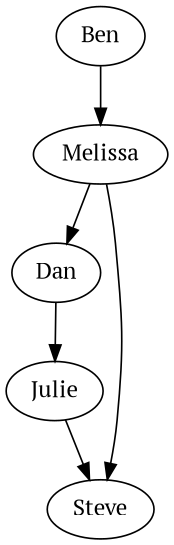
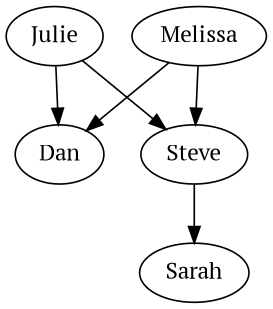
(101, 36) -> none
none -> (194, 273)
(56, 324) -> (57, 87)
